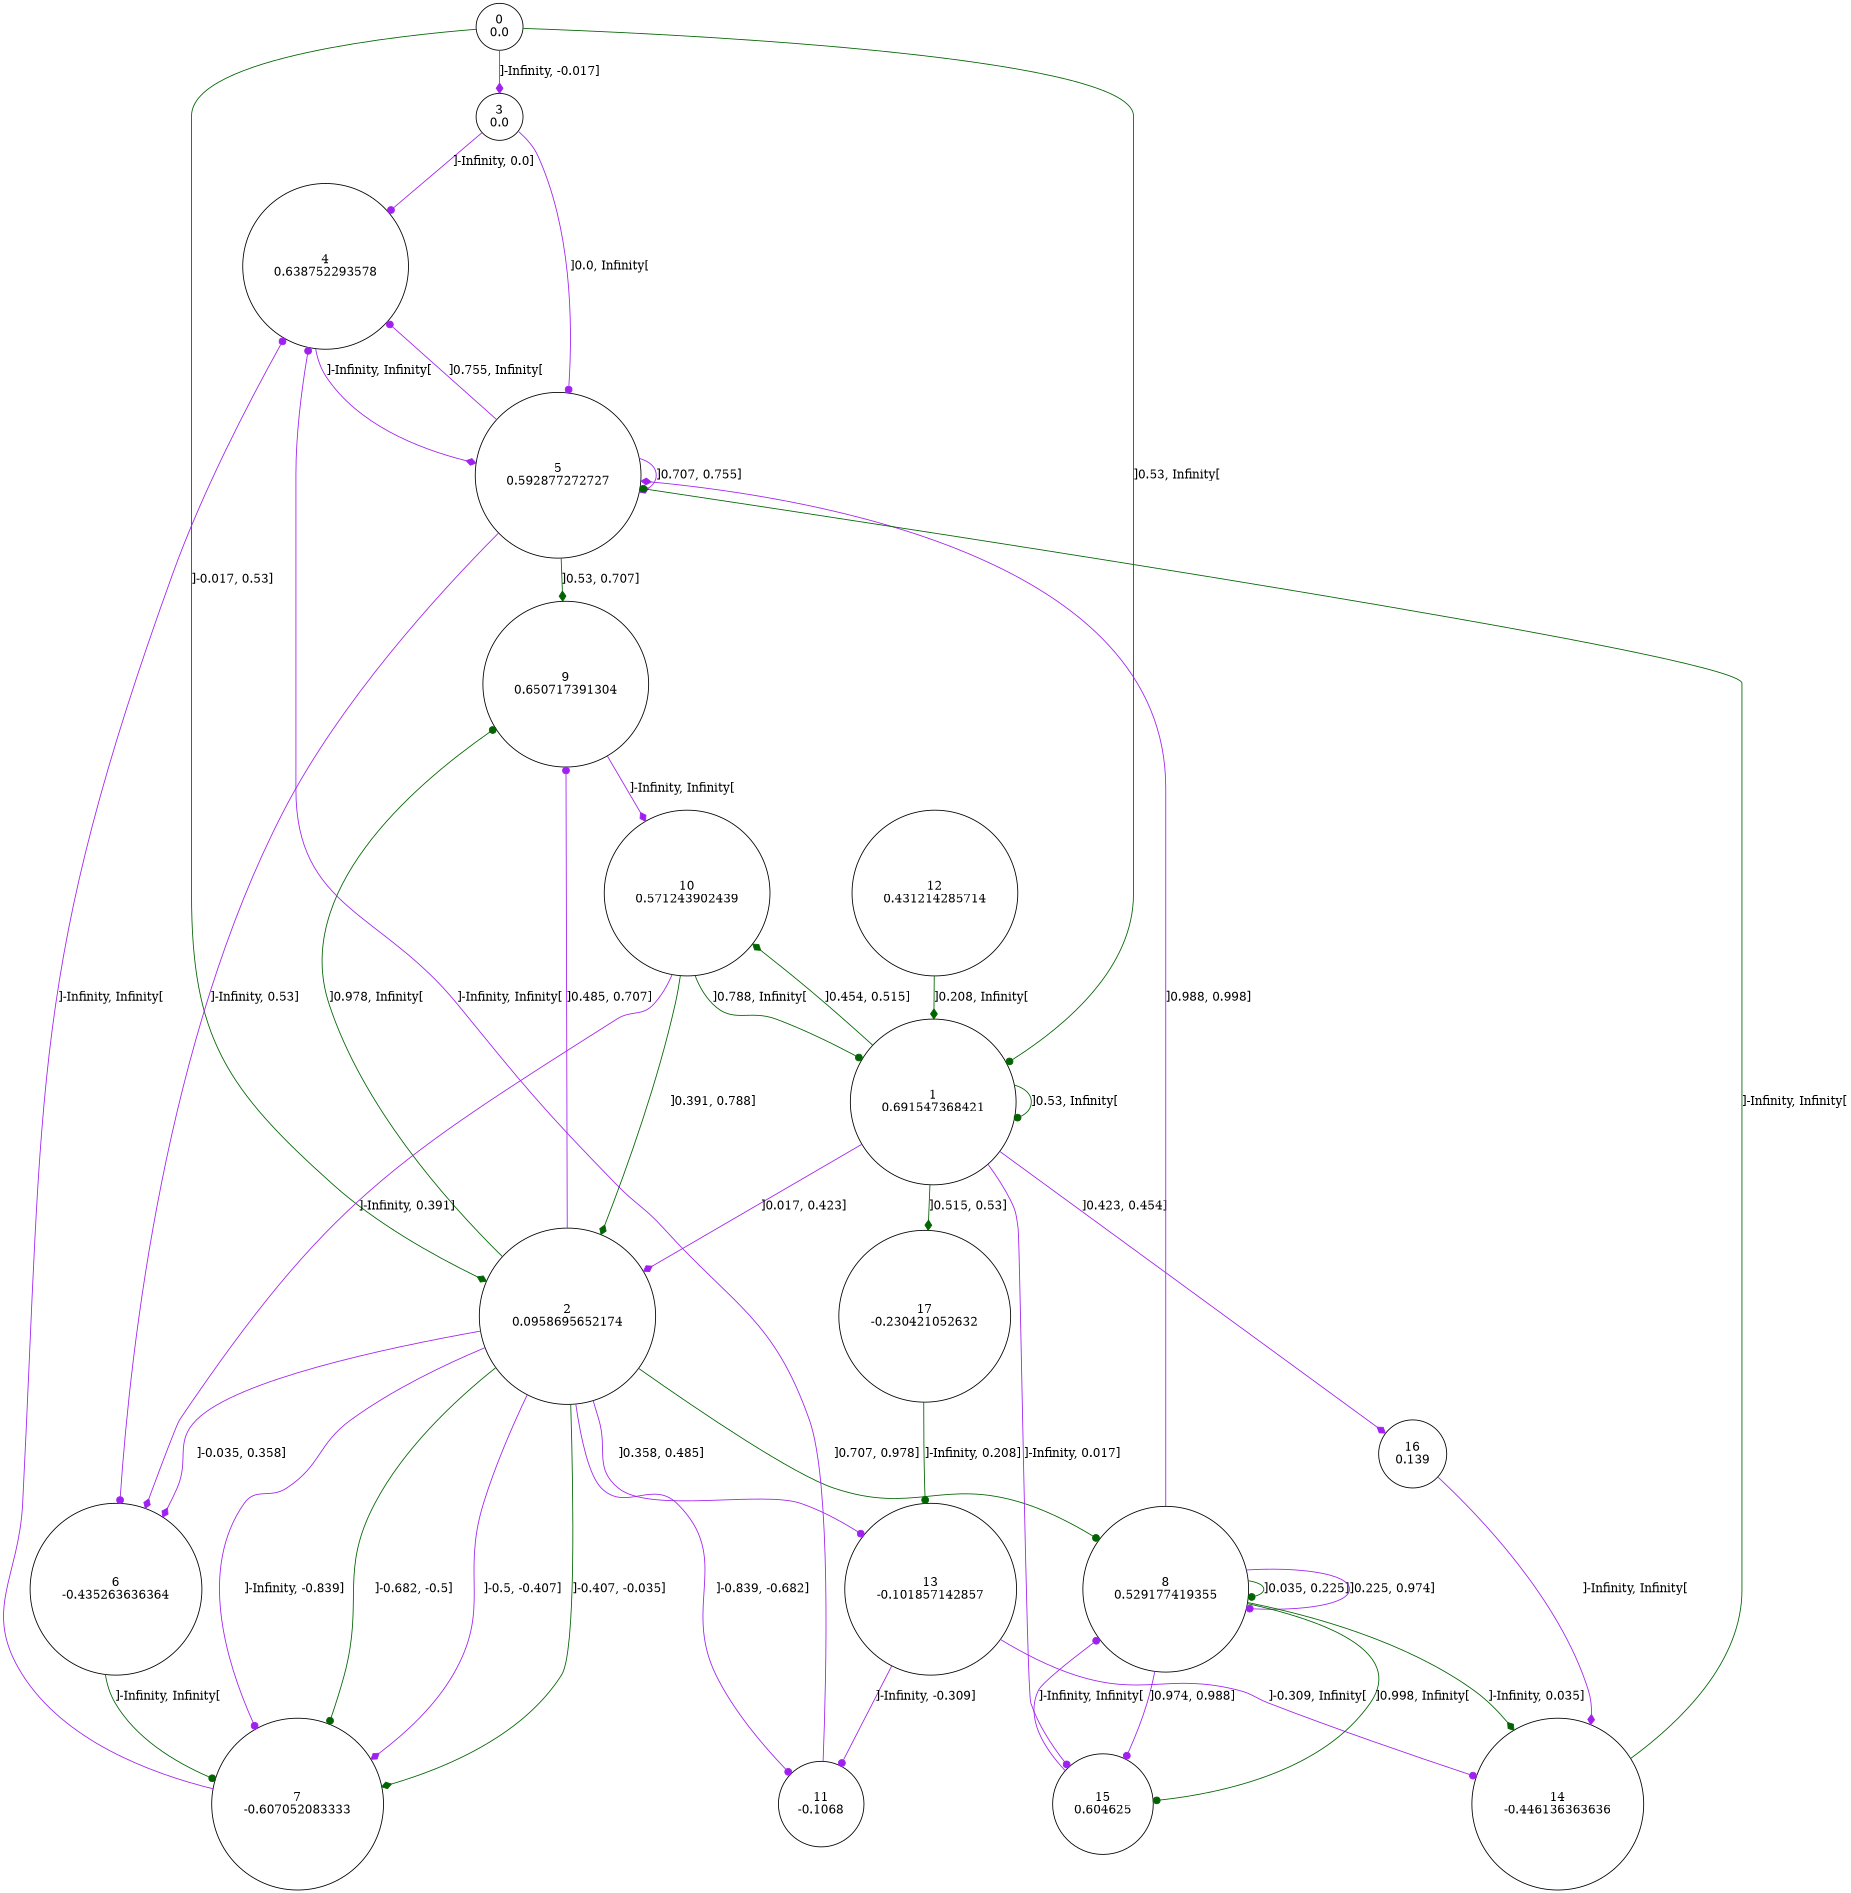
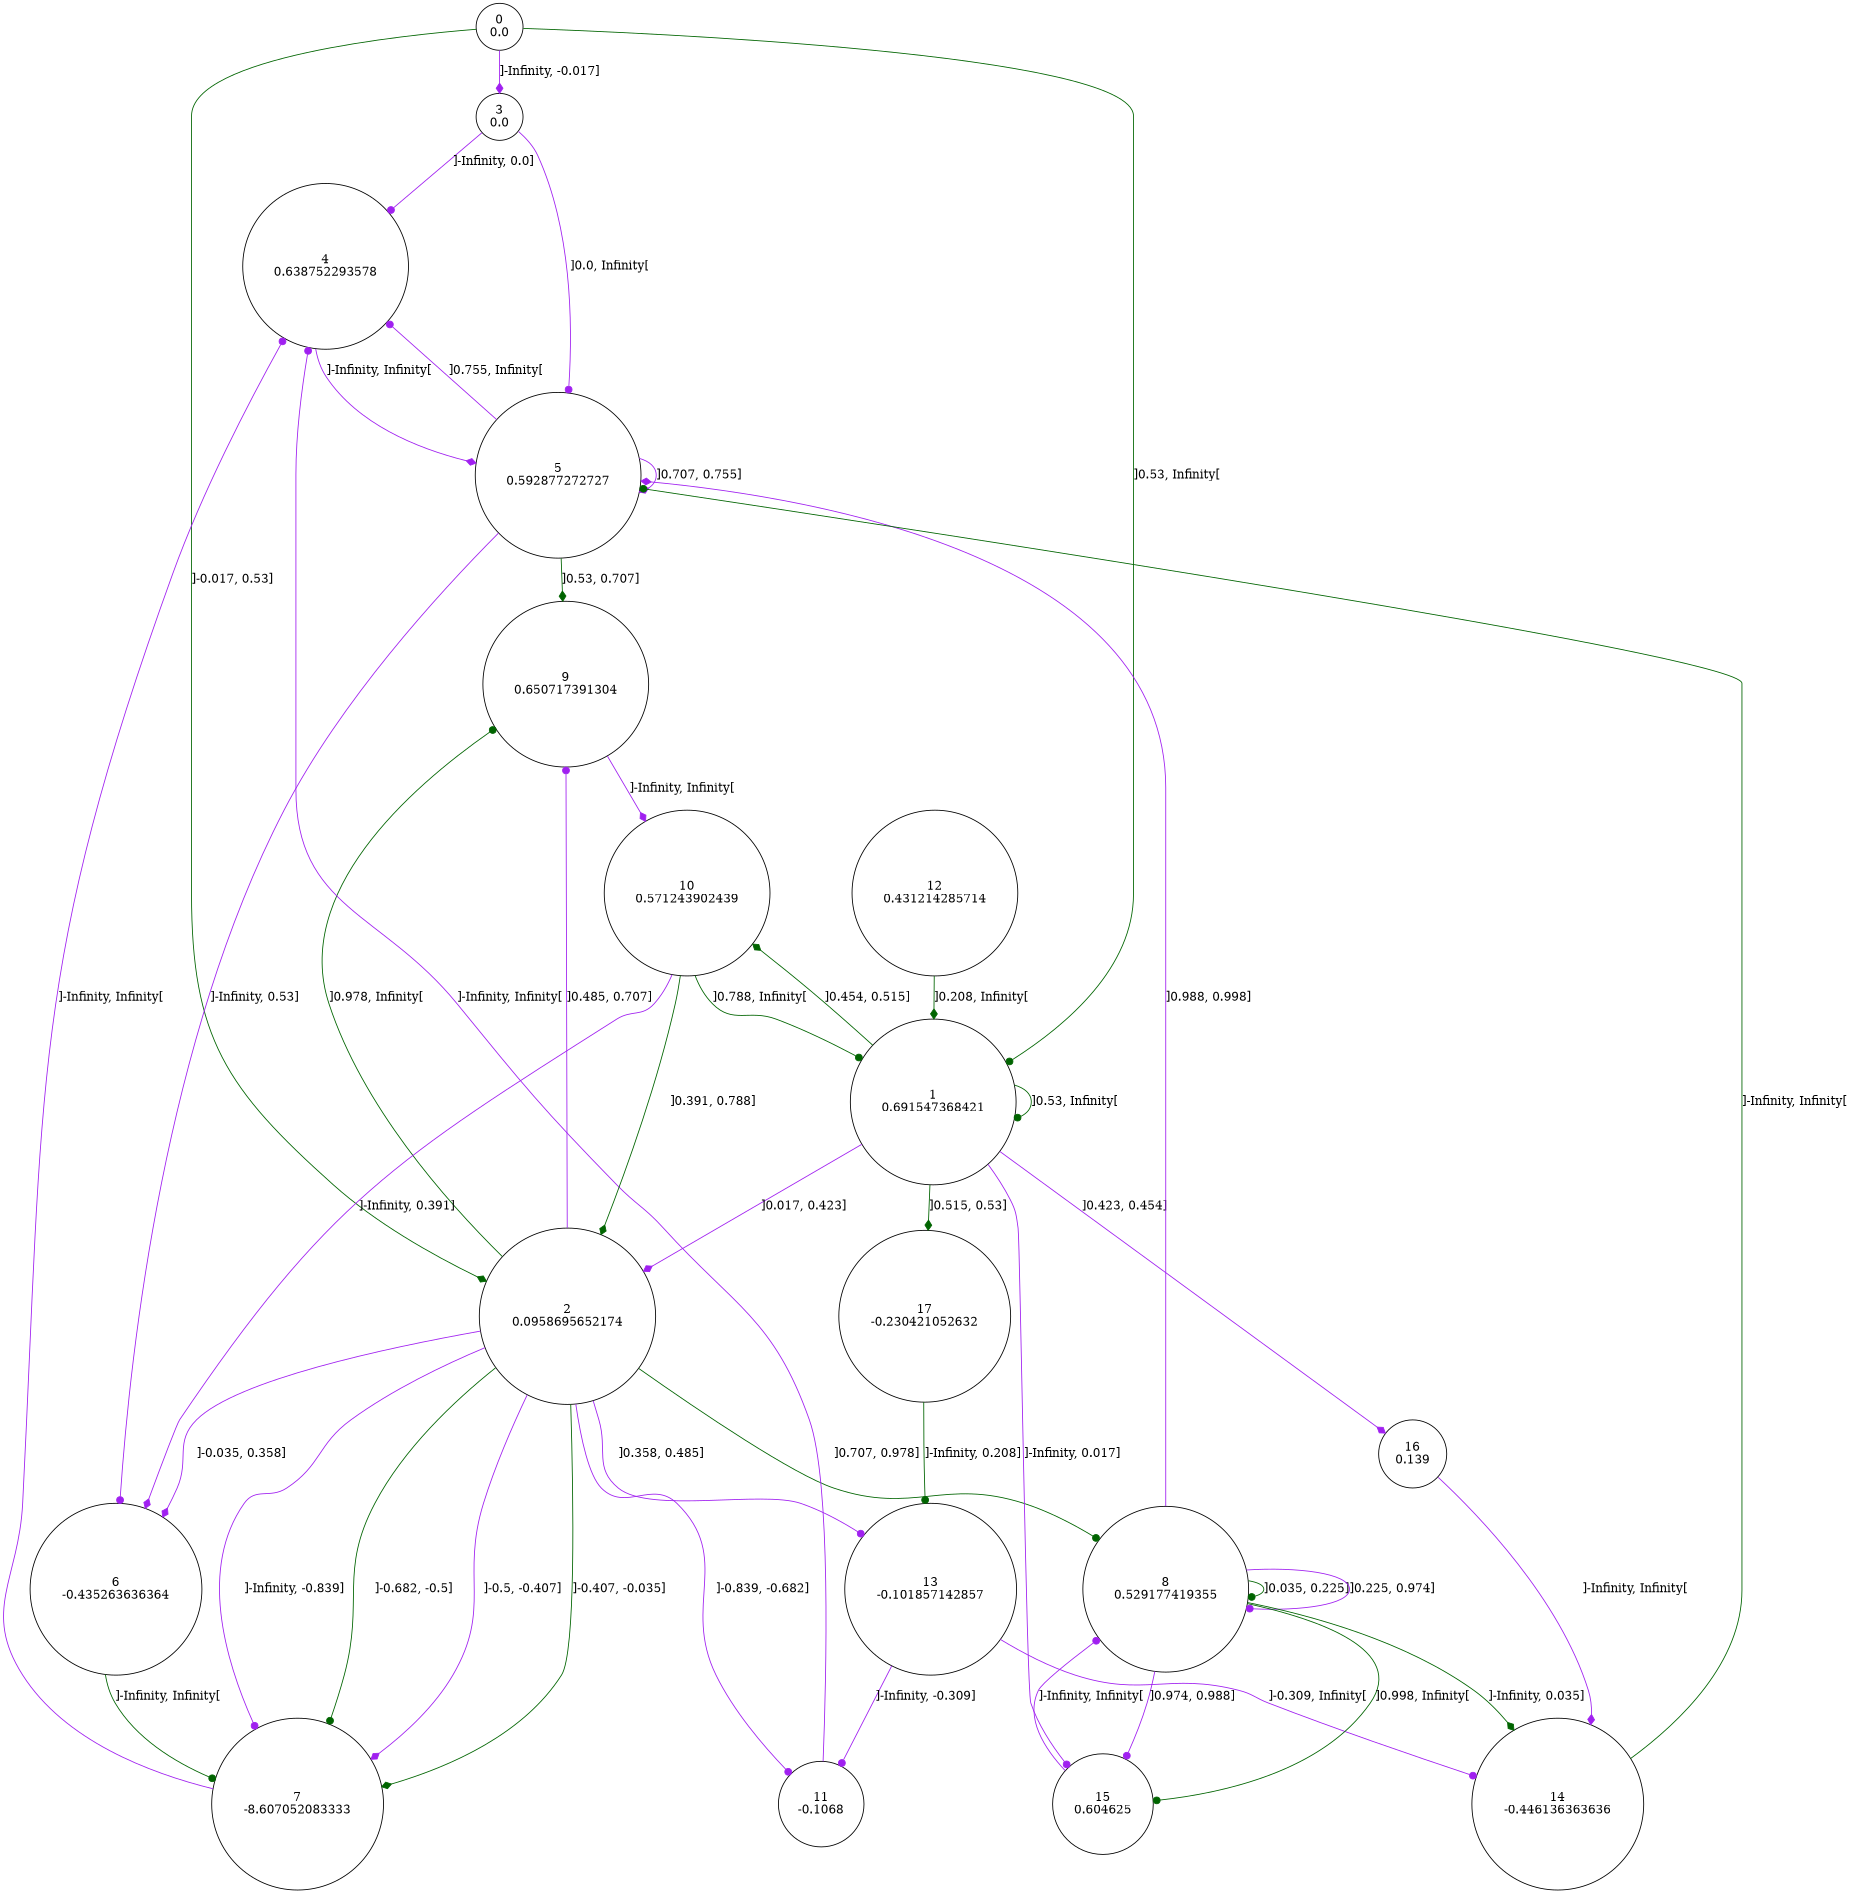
(298, 1804) -> (298, 1804)
